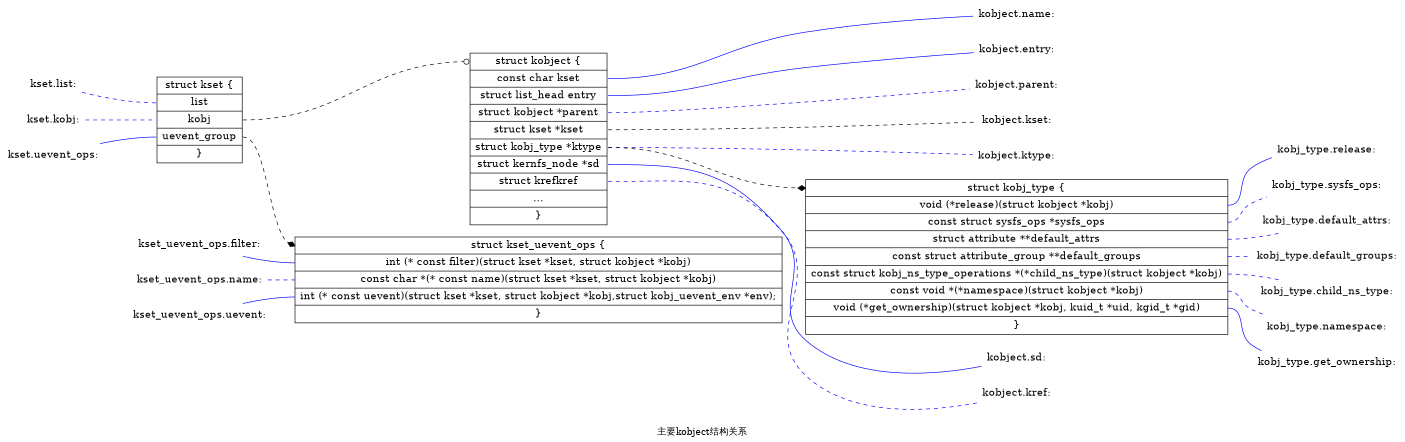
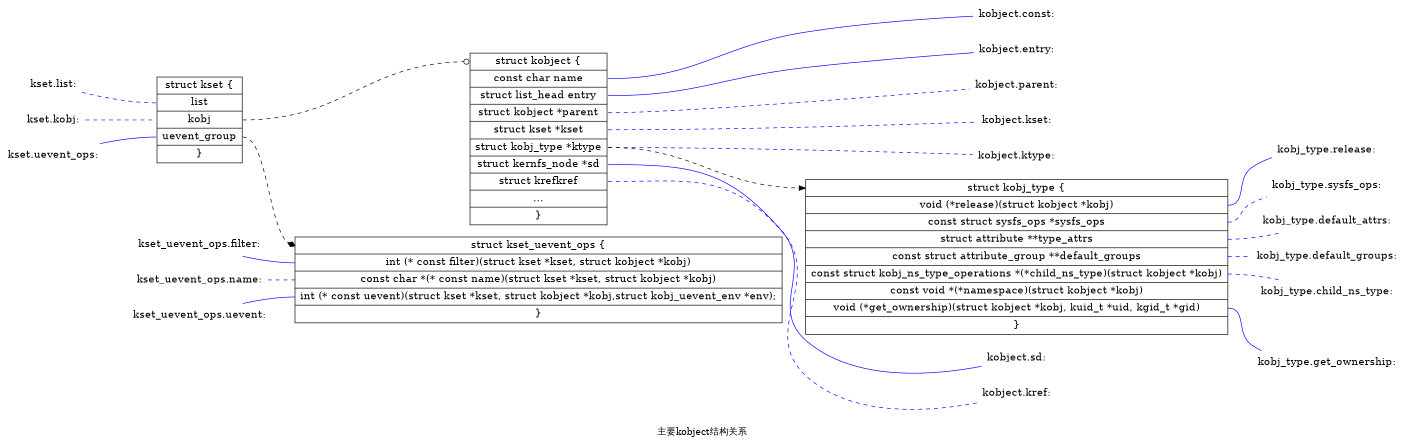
(1017, 14) -> (1017, 14)
(539, 78) -> (539, 78)
(792, 127) -> (792, 127)
(703, 166) -> (703, 166)
(1017, 239) -> (1017, 239)
(1327, 327) -> none
